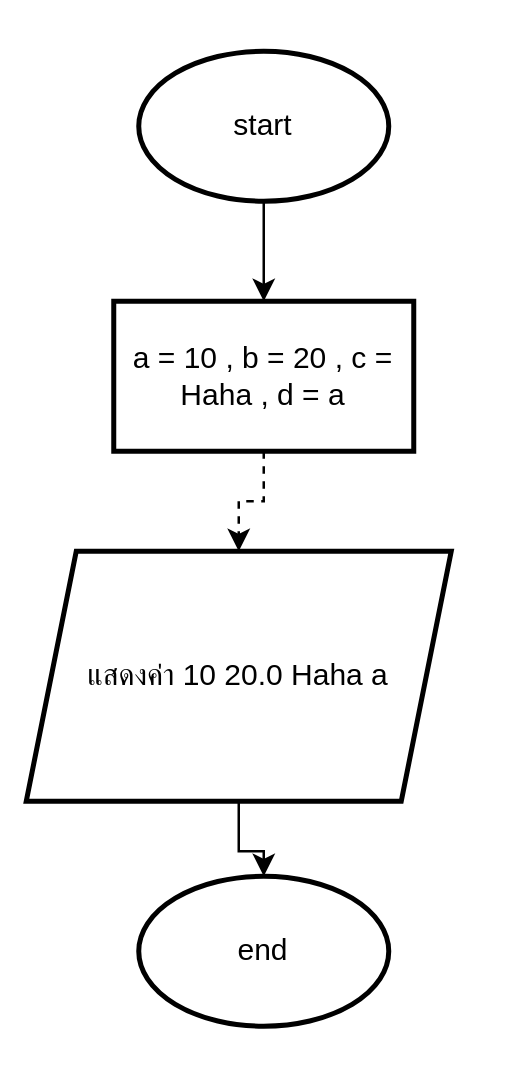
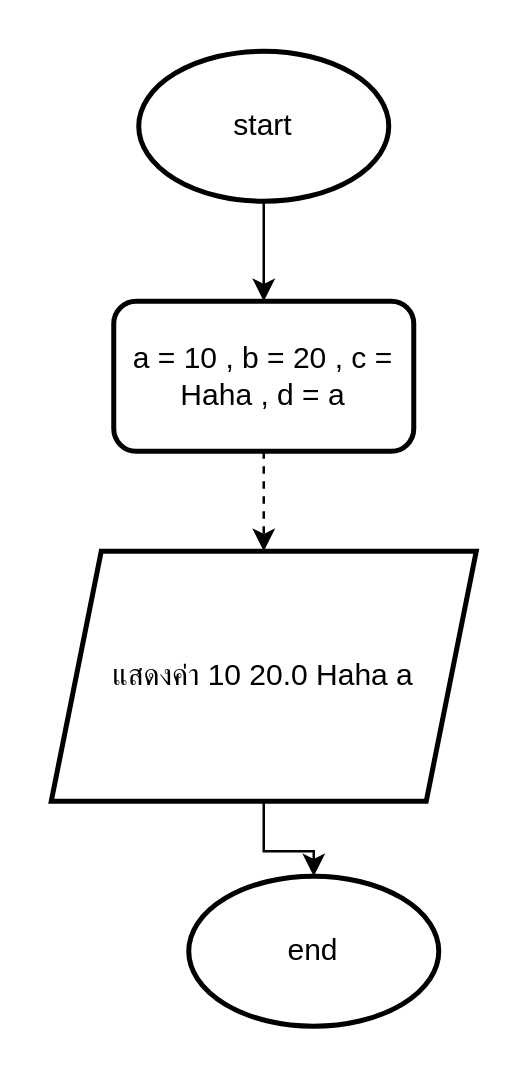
(264, 376) -> (264, 376)
(239, 676) -> (264, 676)
(264, 951) -> (314, 951)
